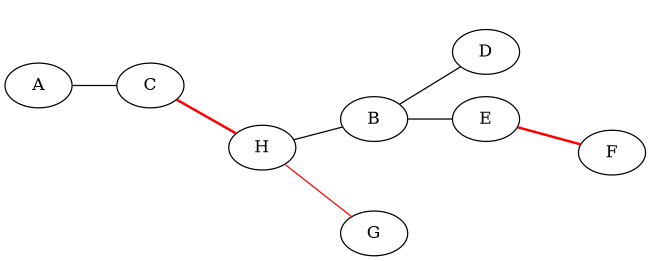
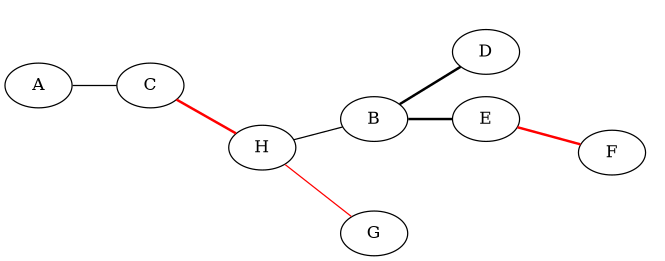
(430, 85) -> (430, 85)
(430, 119) -> (430, 119)
